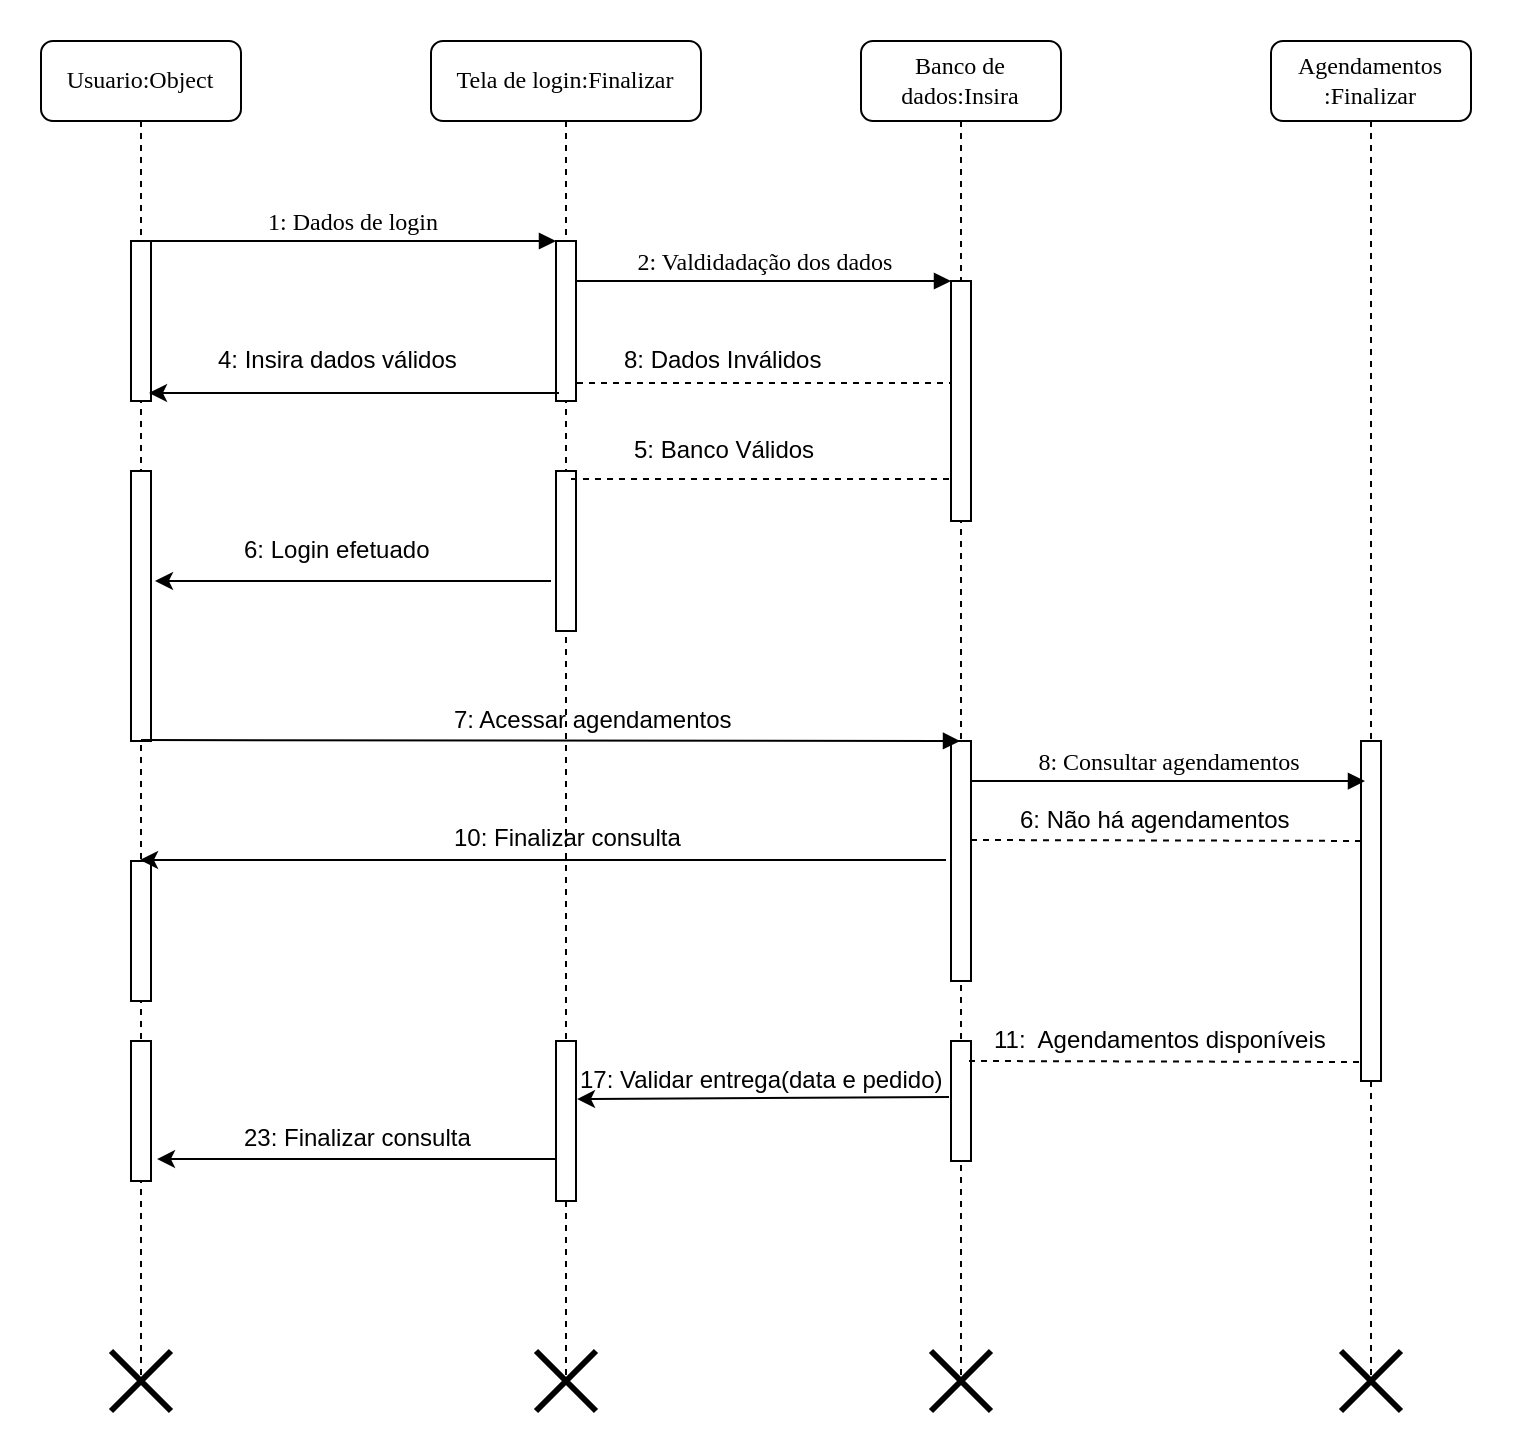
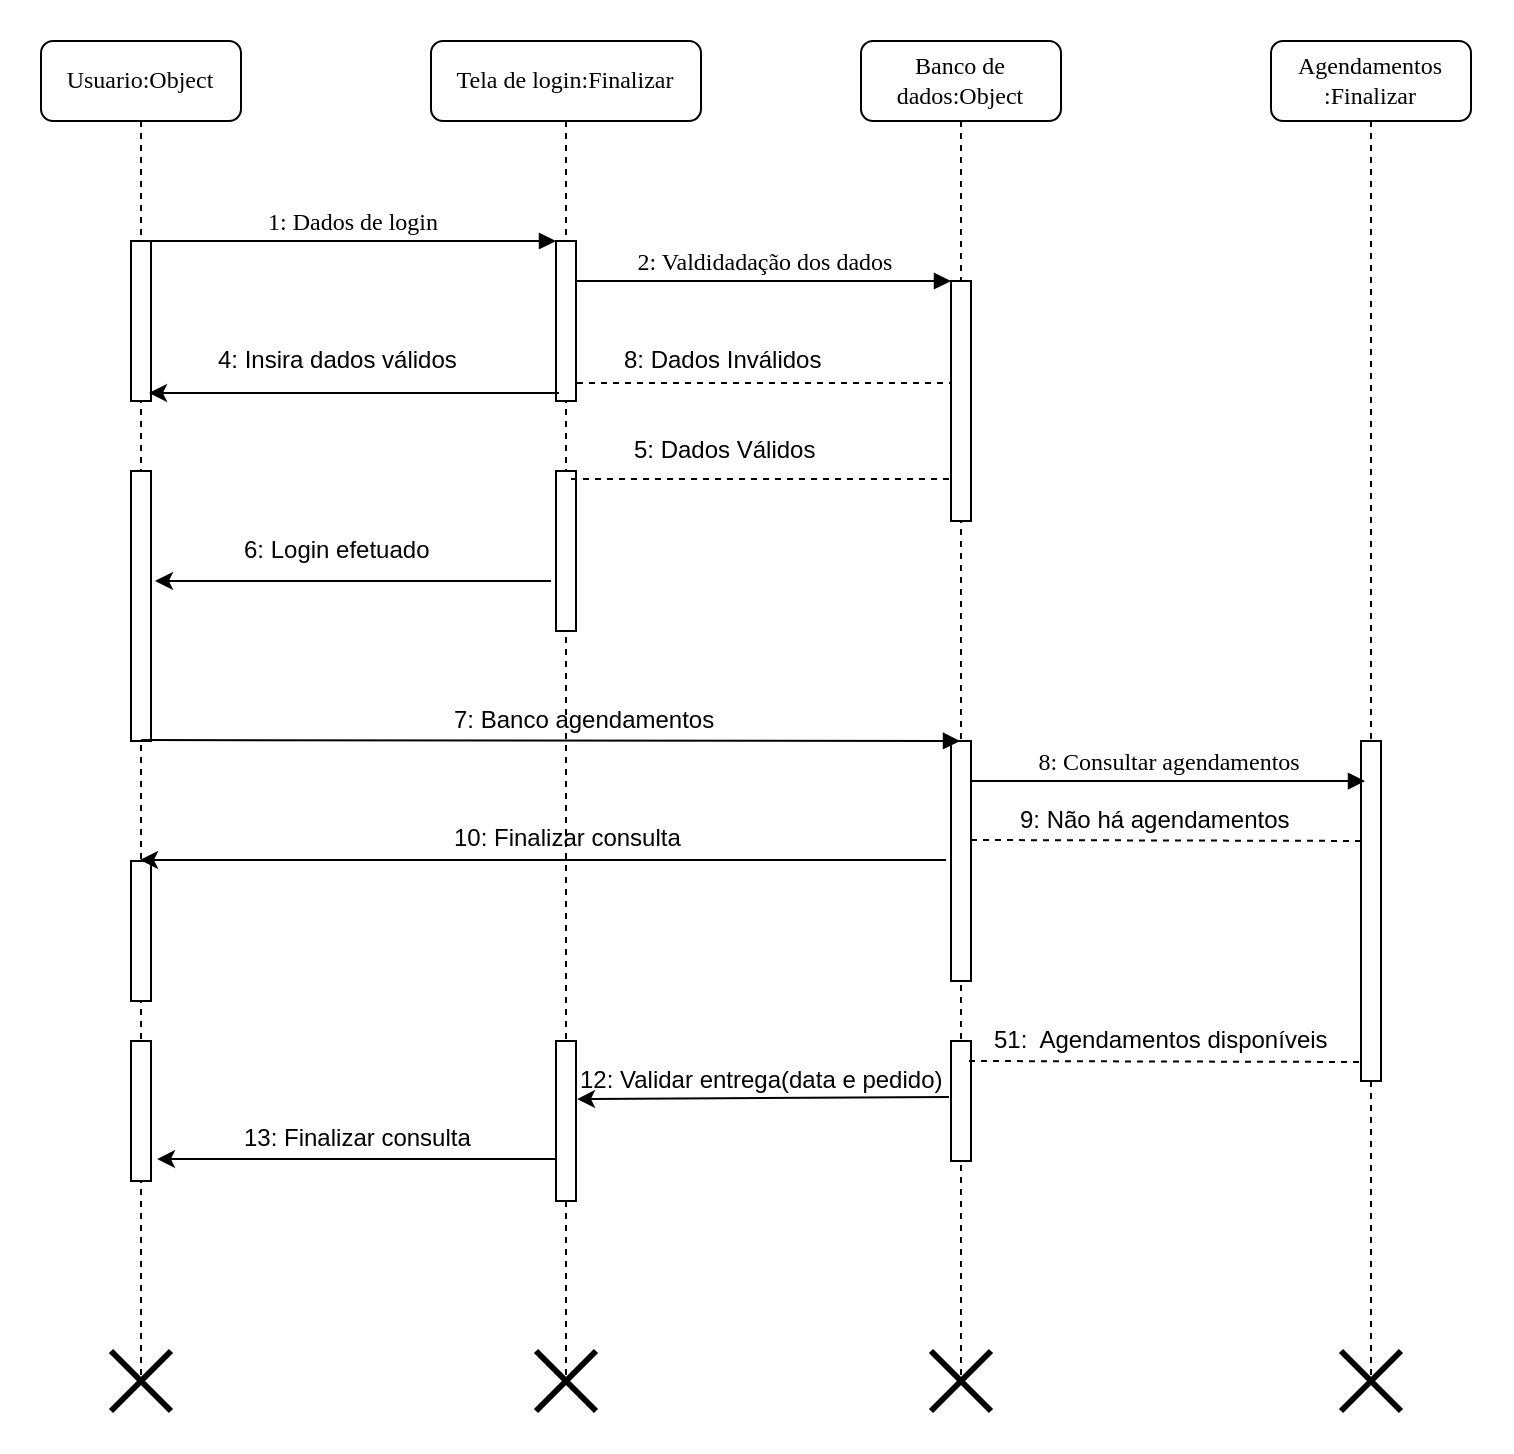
(961, 81) -> (961, 81)
(727, 451) -> (727, 451)
(600, 721) -> (587, 721)
(1156, 821) -> (1156, 821)
(1174, 1041) -> (1174, 1041)
(785, 1081) -> (785, 1081)
(371, 1139) -> (371, 1139)
